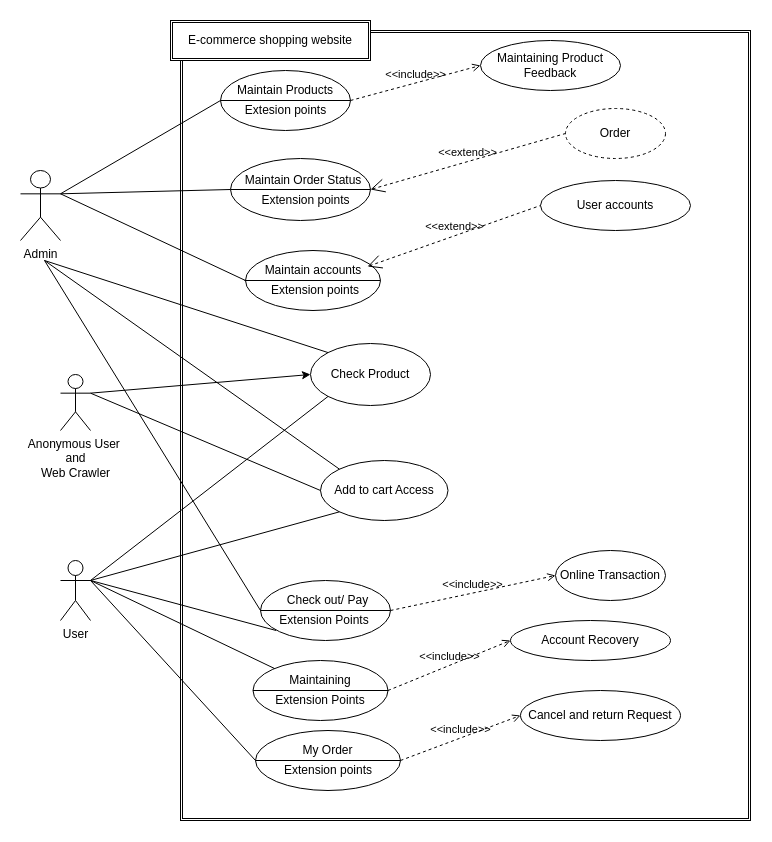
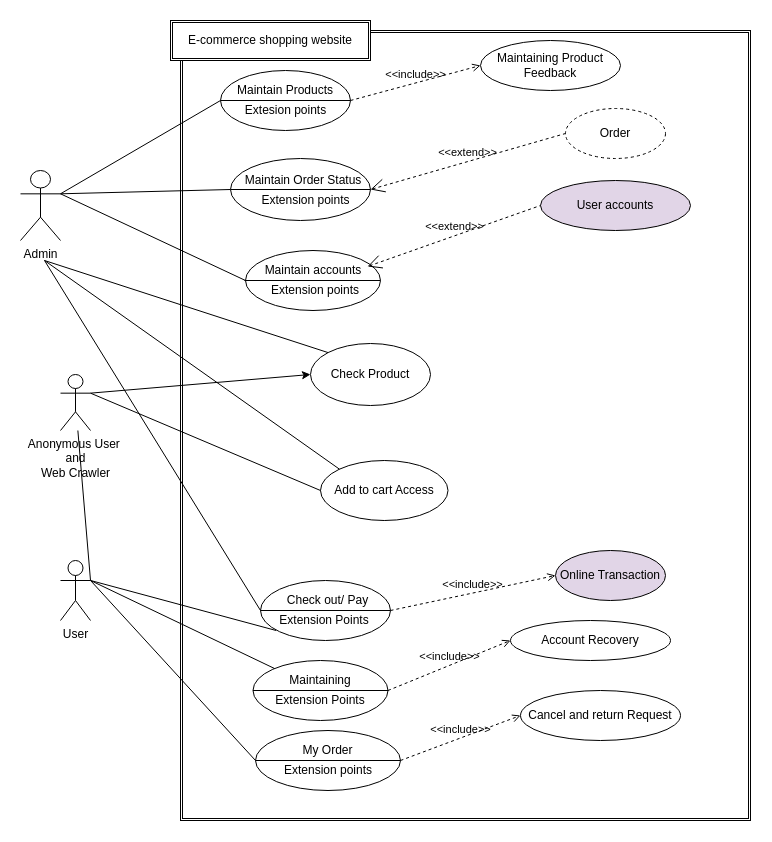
(616, 206) -> (616, 206)
(211, 487) -> (84, 504)
(217, 546) -> none
(611, 576) -> (611, 576)
